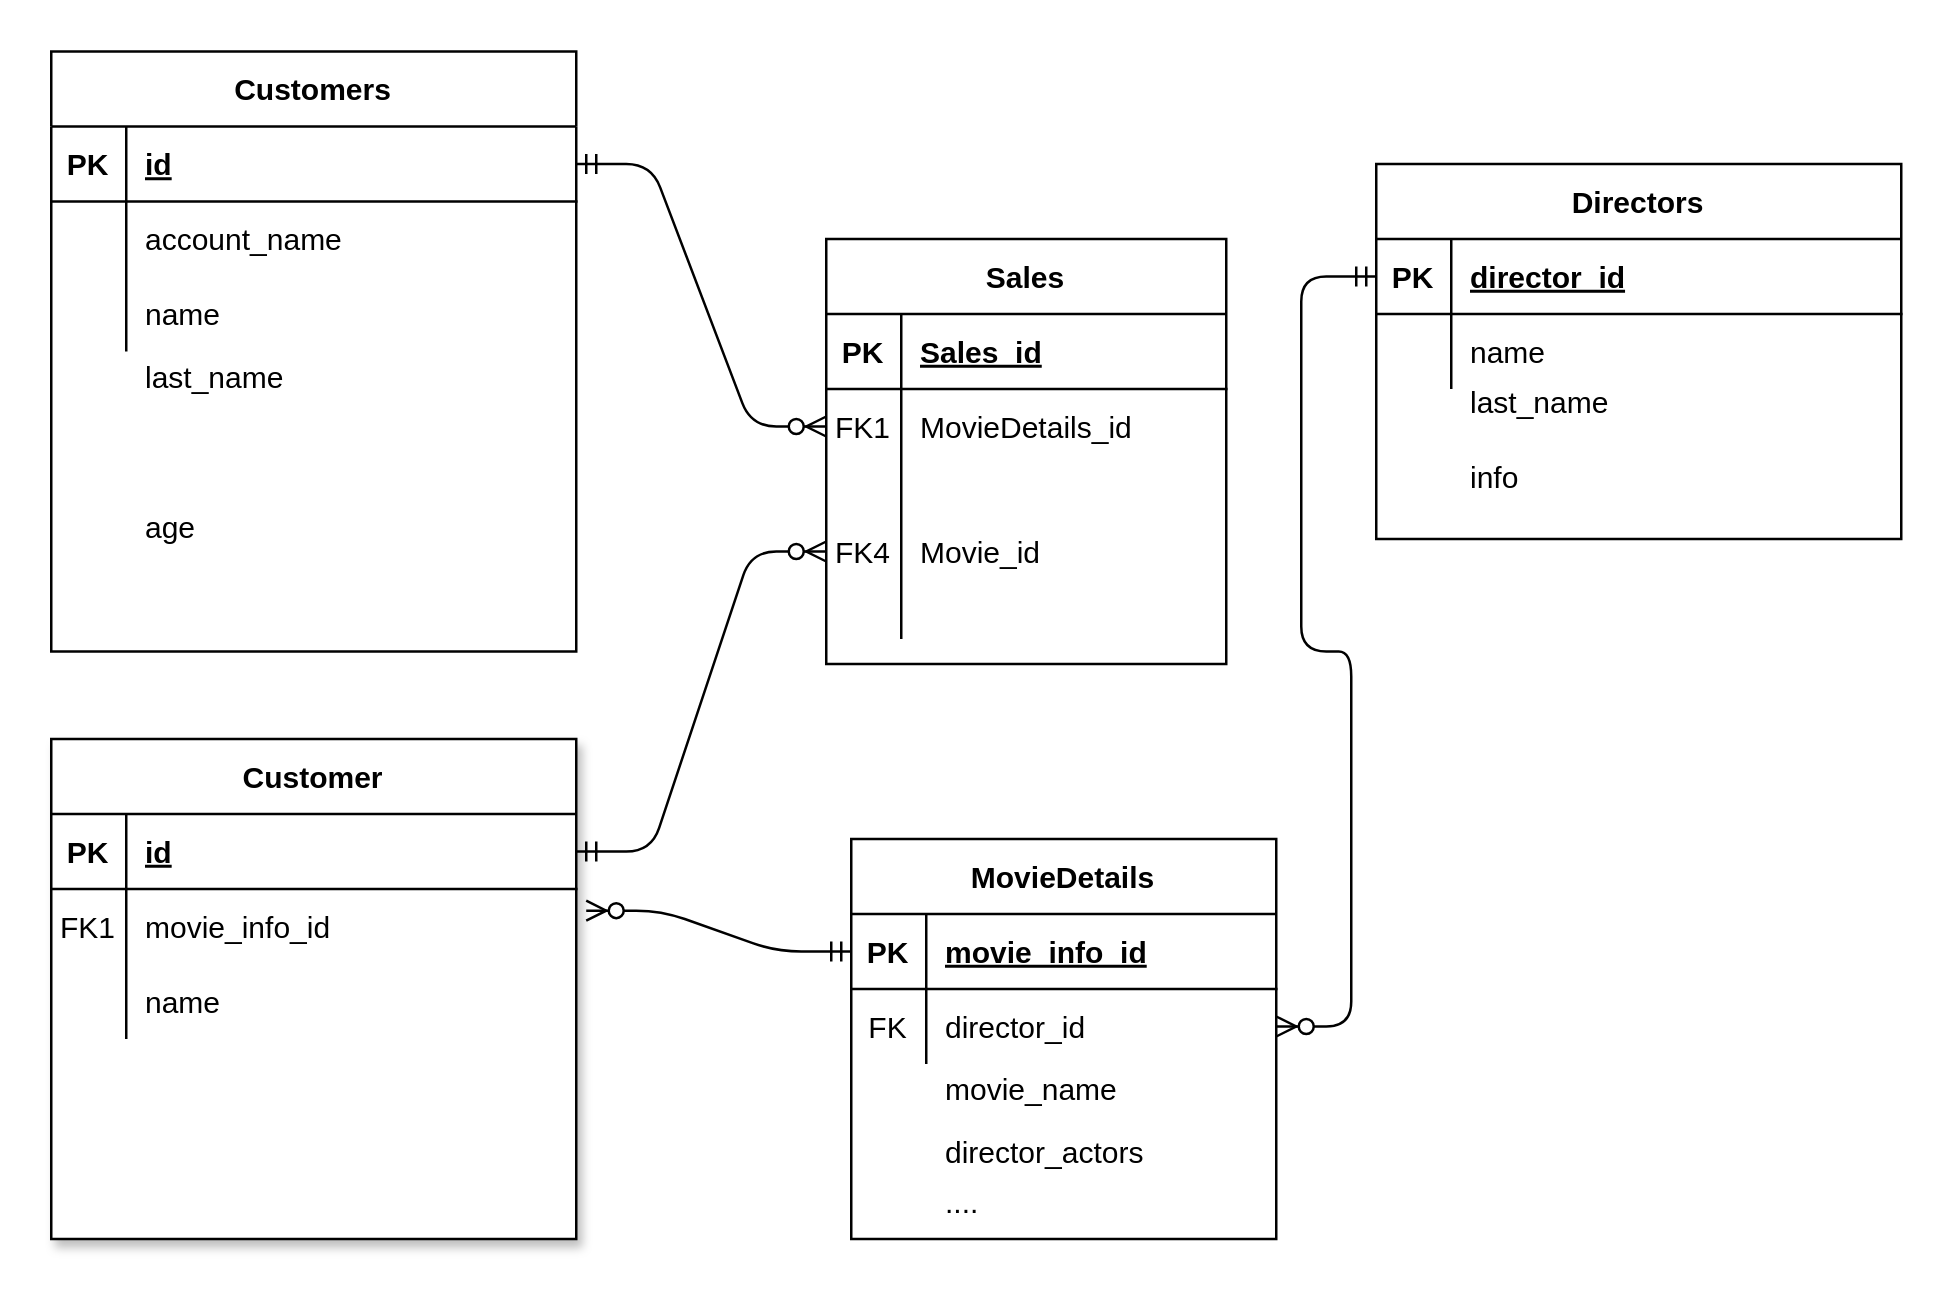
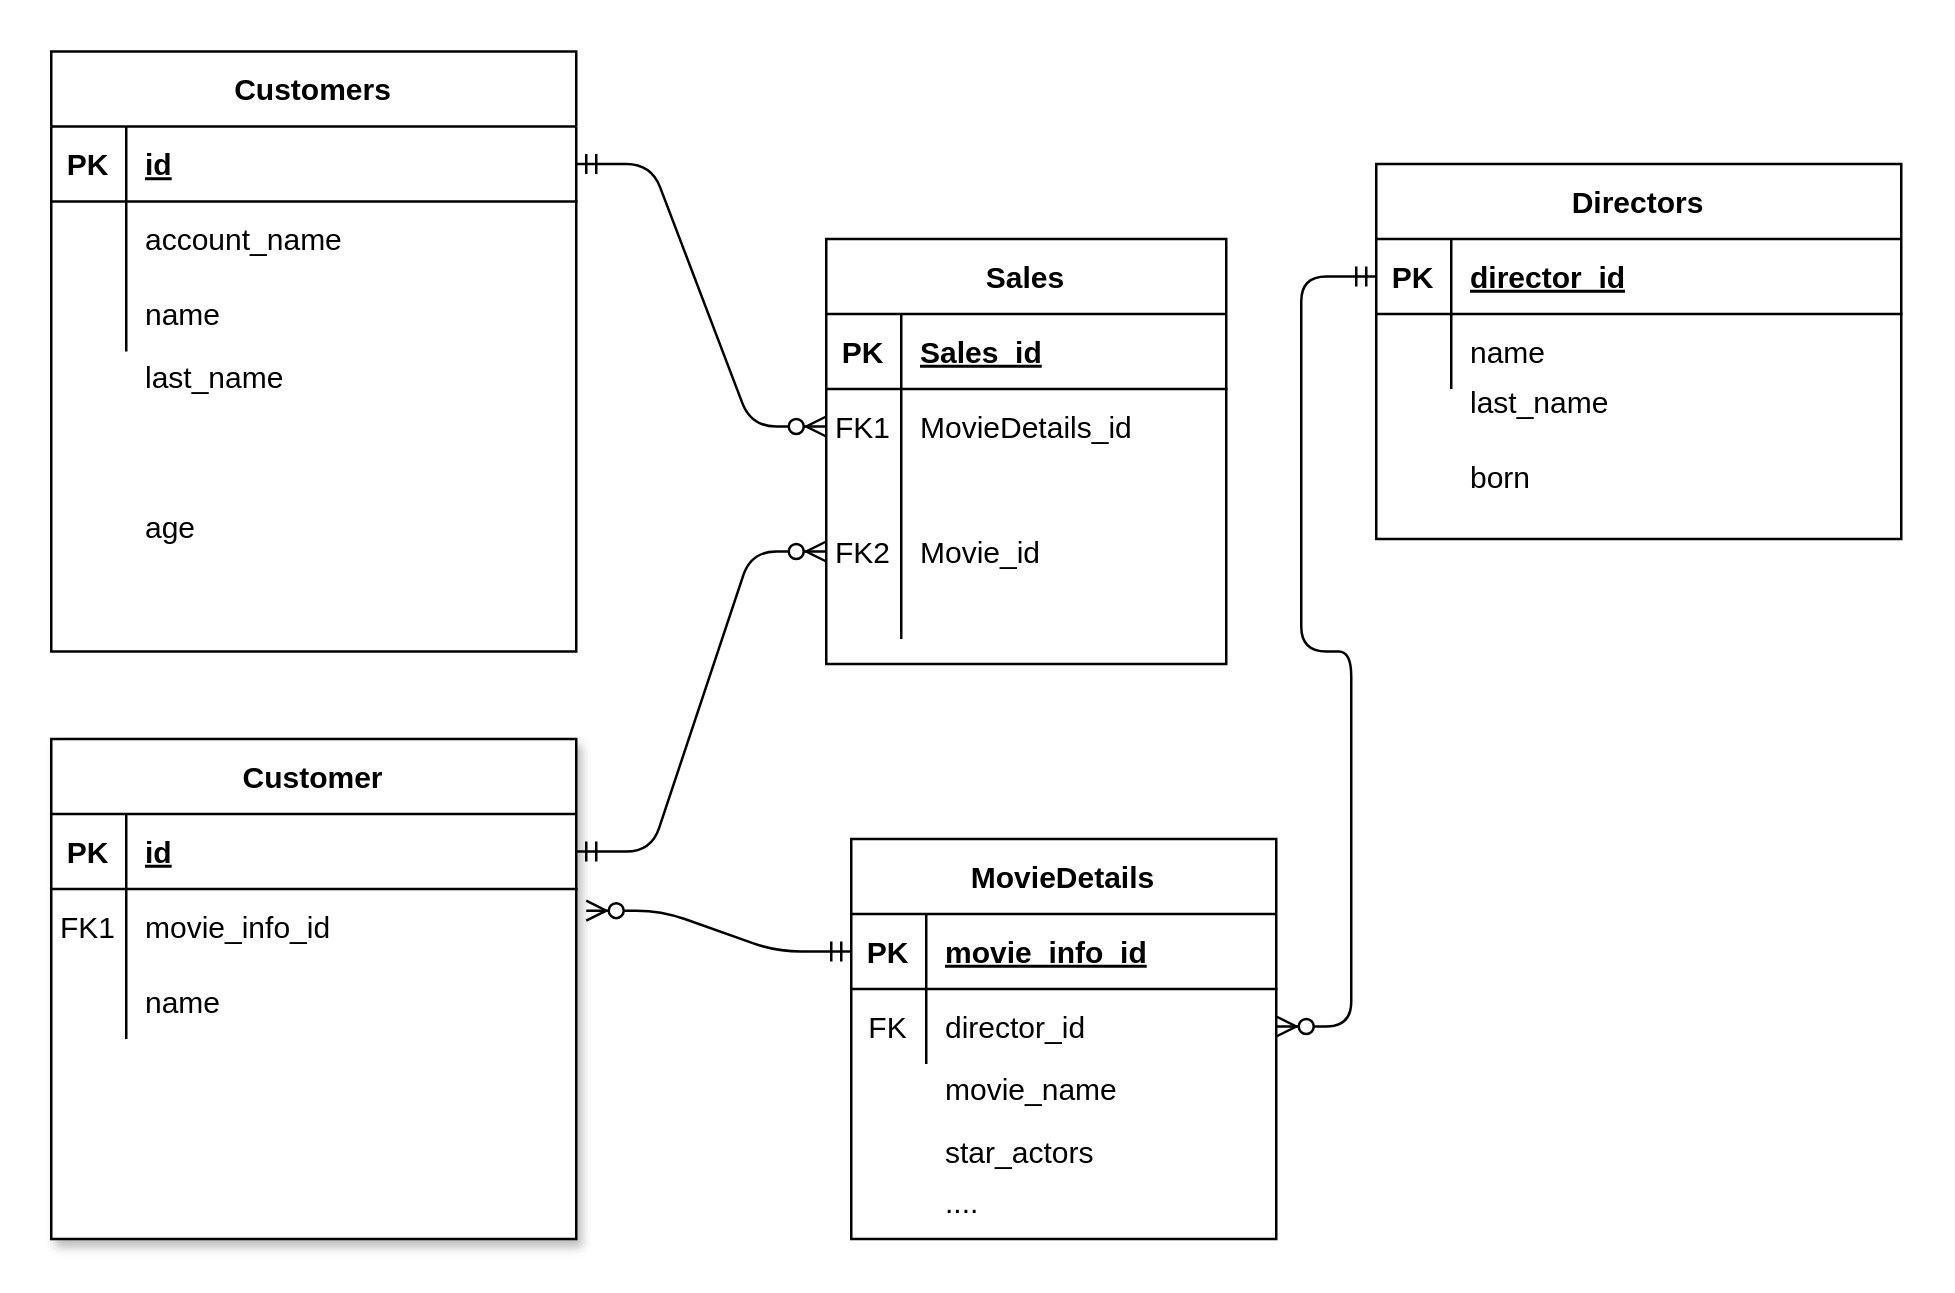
(1500, 478) -> (1504, 478)
(863, 553) -> (863, 553)
(1067, 1153) -> (1037, 1153)
